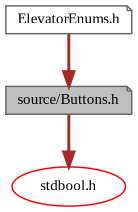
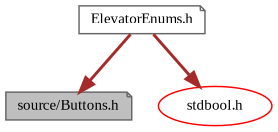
(69, 133) -> (172, 55)
